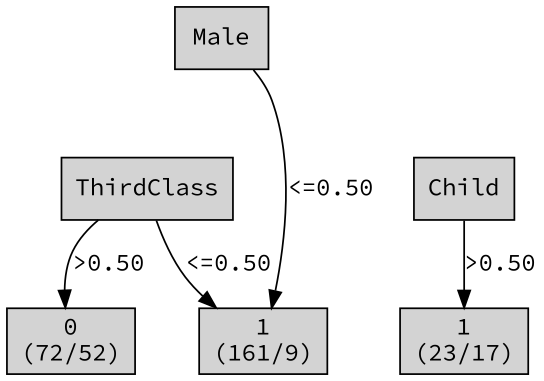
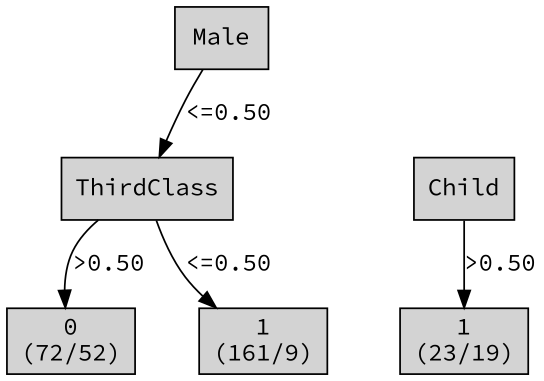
(286, 177) -> (183, 105)
(464, 341) -> (464, 341)
